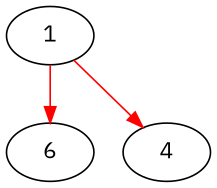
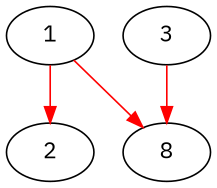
none -> (167, 36)
(50, 152) -> (50, 152)
(167, 152) -> (167, 152)
